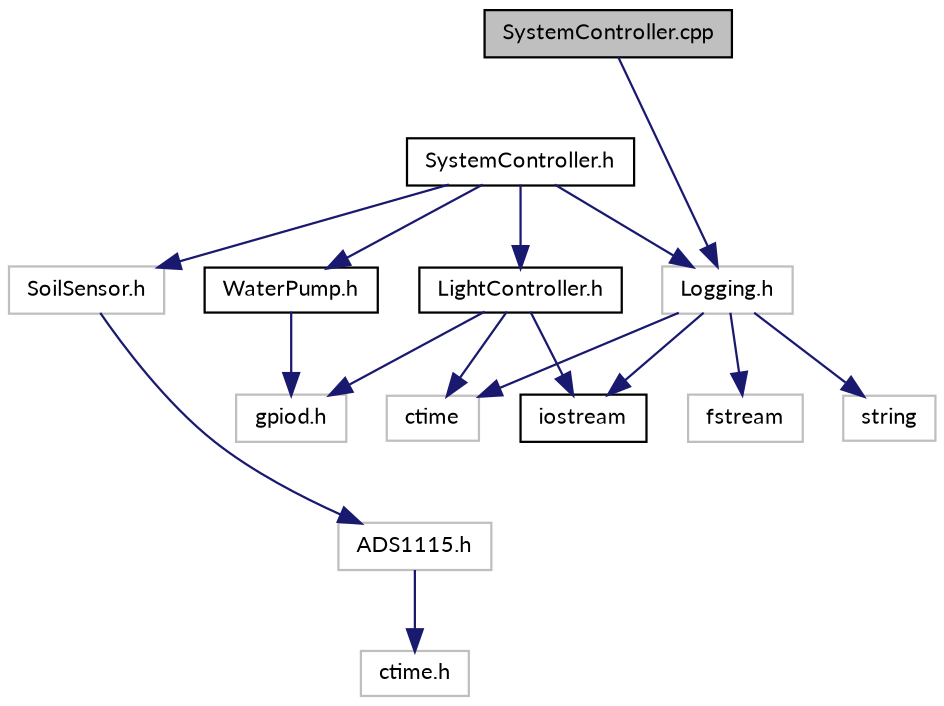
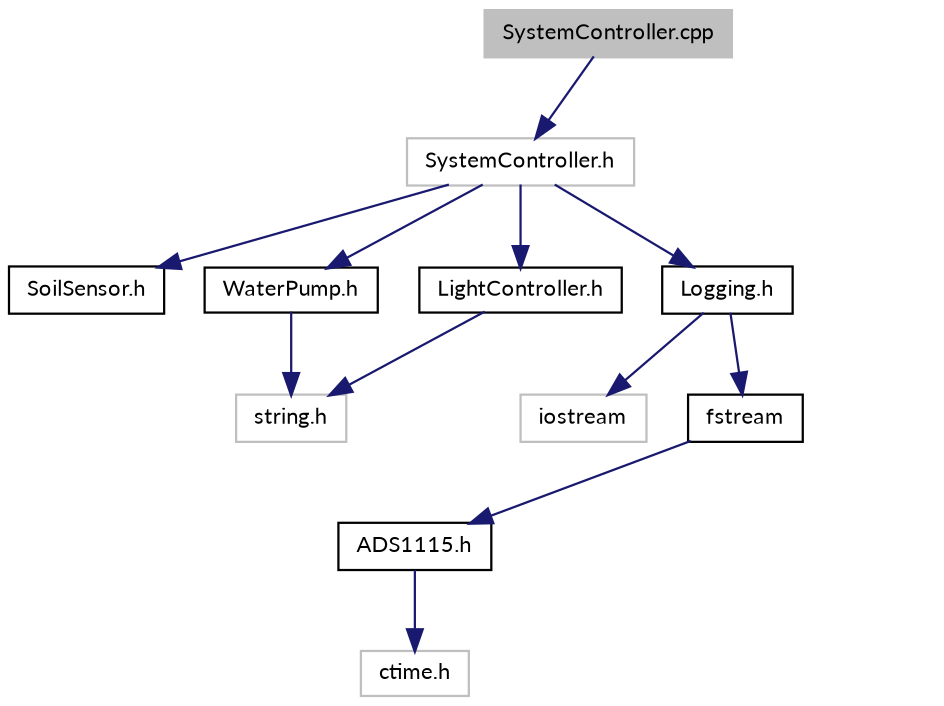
(608, 34) -> (608, 34)
(663, 151) -> (571, 88)
(521, 162) -> (521, 162)
(87, 290) -> (87, 290)
(727, 290) -> (727, 290)
(547, 343) -> none
(291, 418) -> (291, 418)
(433, 418) -> none
(584, 418) -> (584, 418)
(745, 418) -> (745, 418)
(889, 418) -> none
(204, 433) -> (591, 478)
(415, 546) -> (415, 546)
